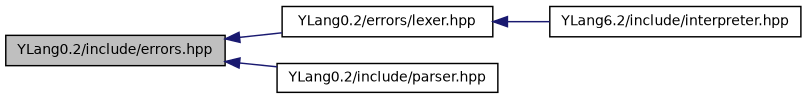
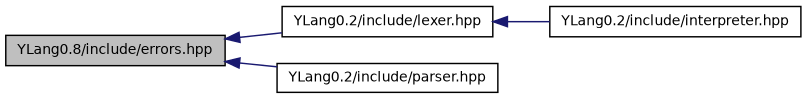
(387, 22) -> (387, 22)
(675, 22) -> (675, 22)
(115, 51) -> (115, 51)
